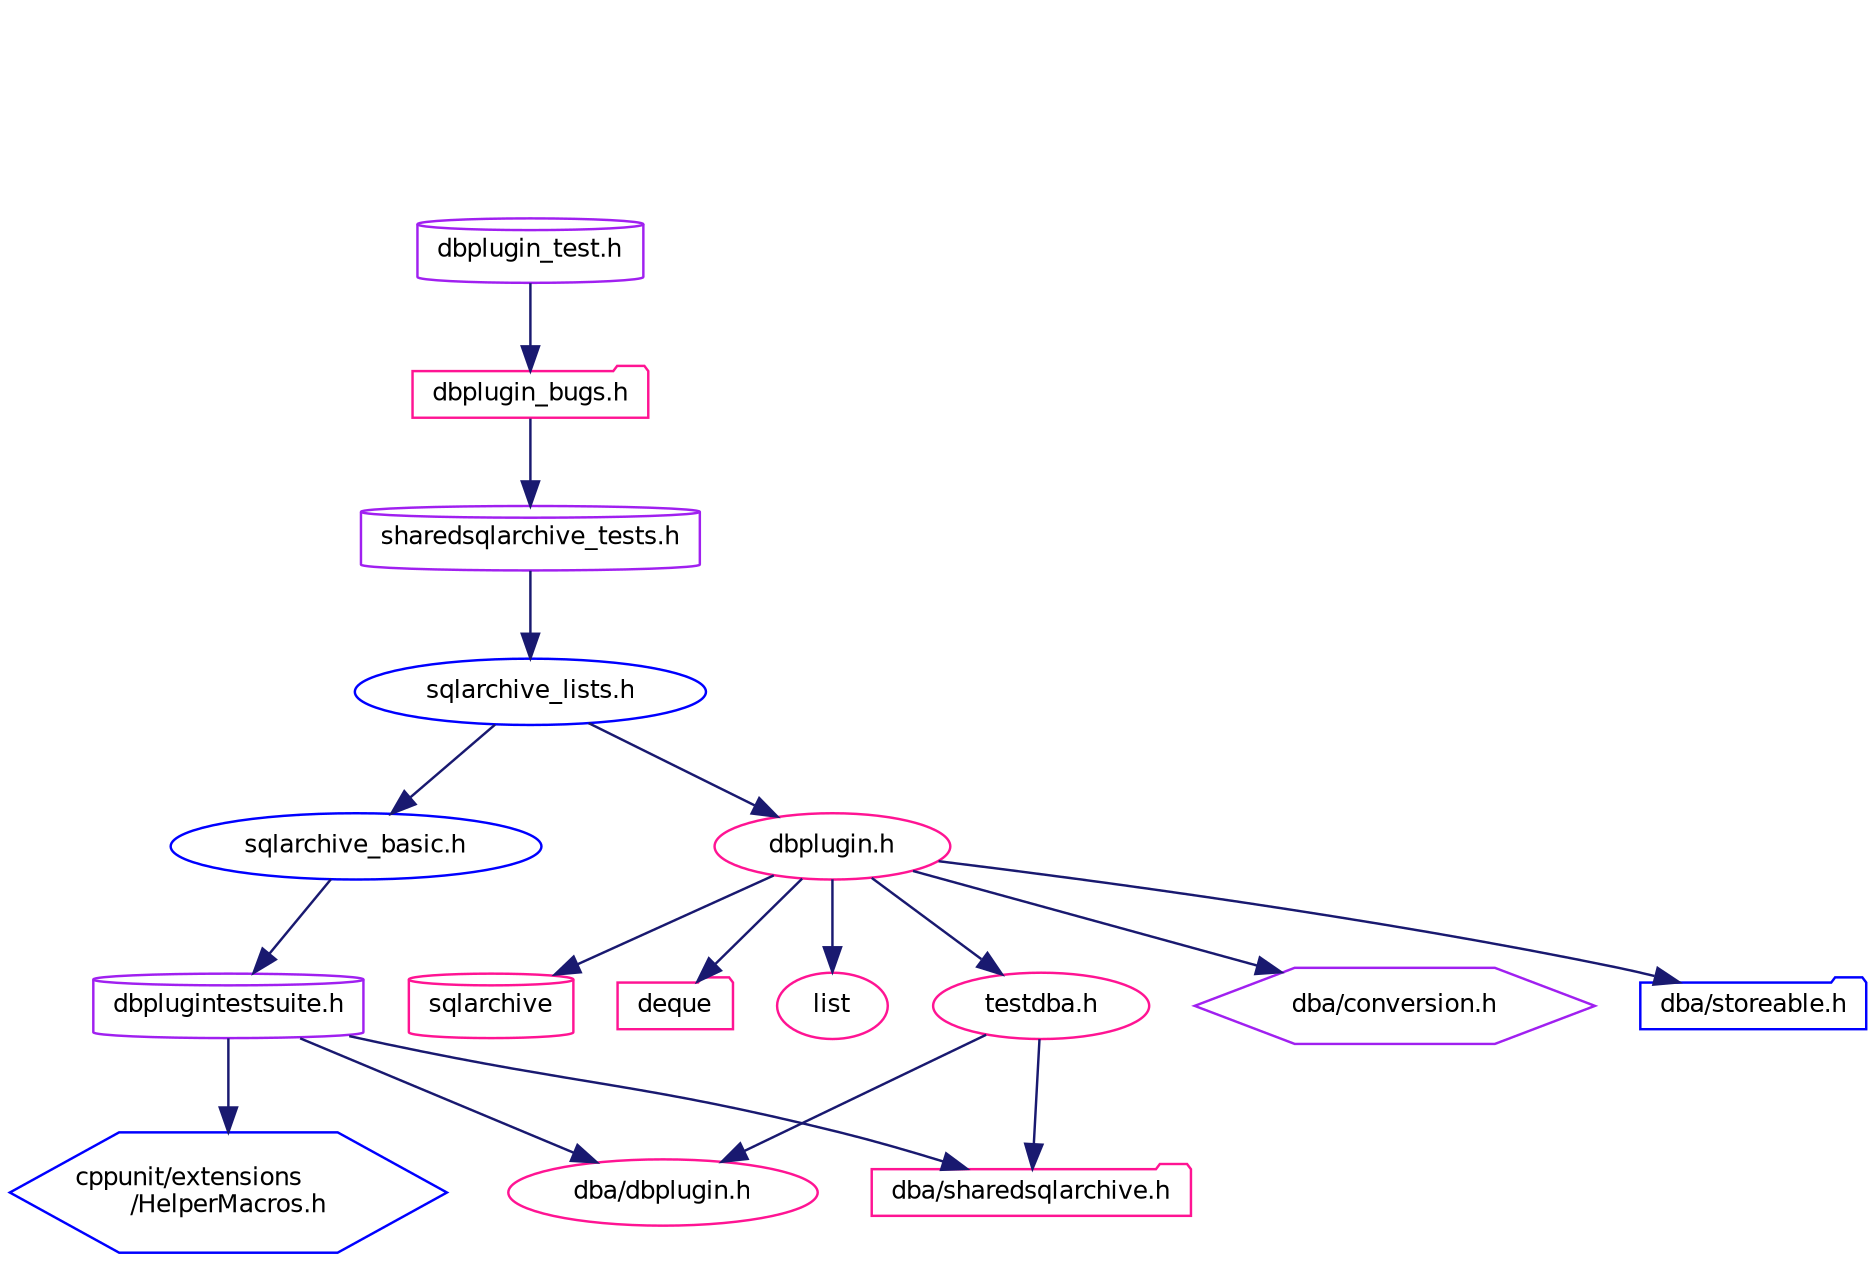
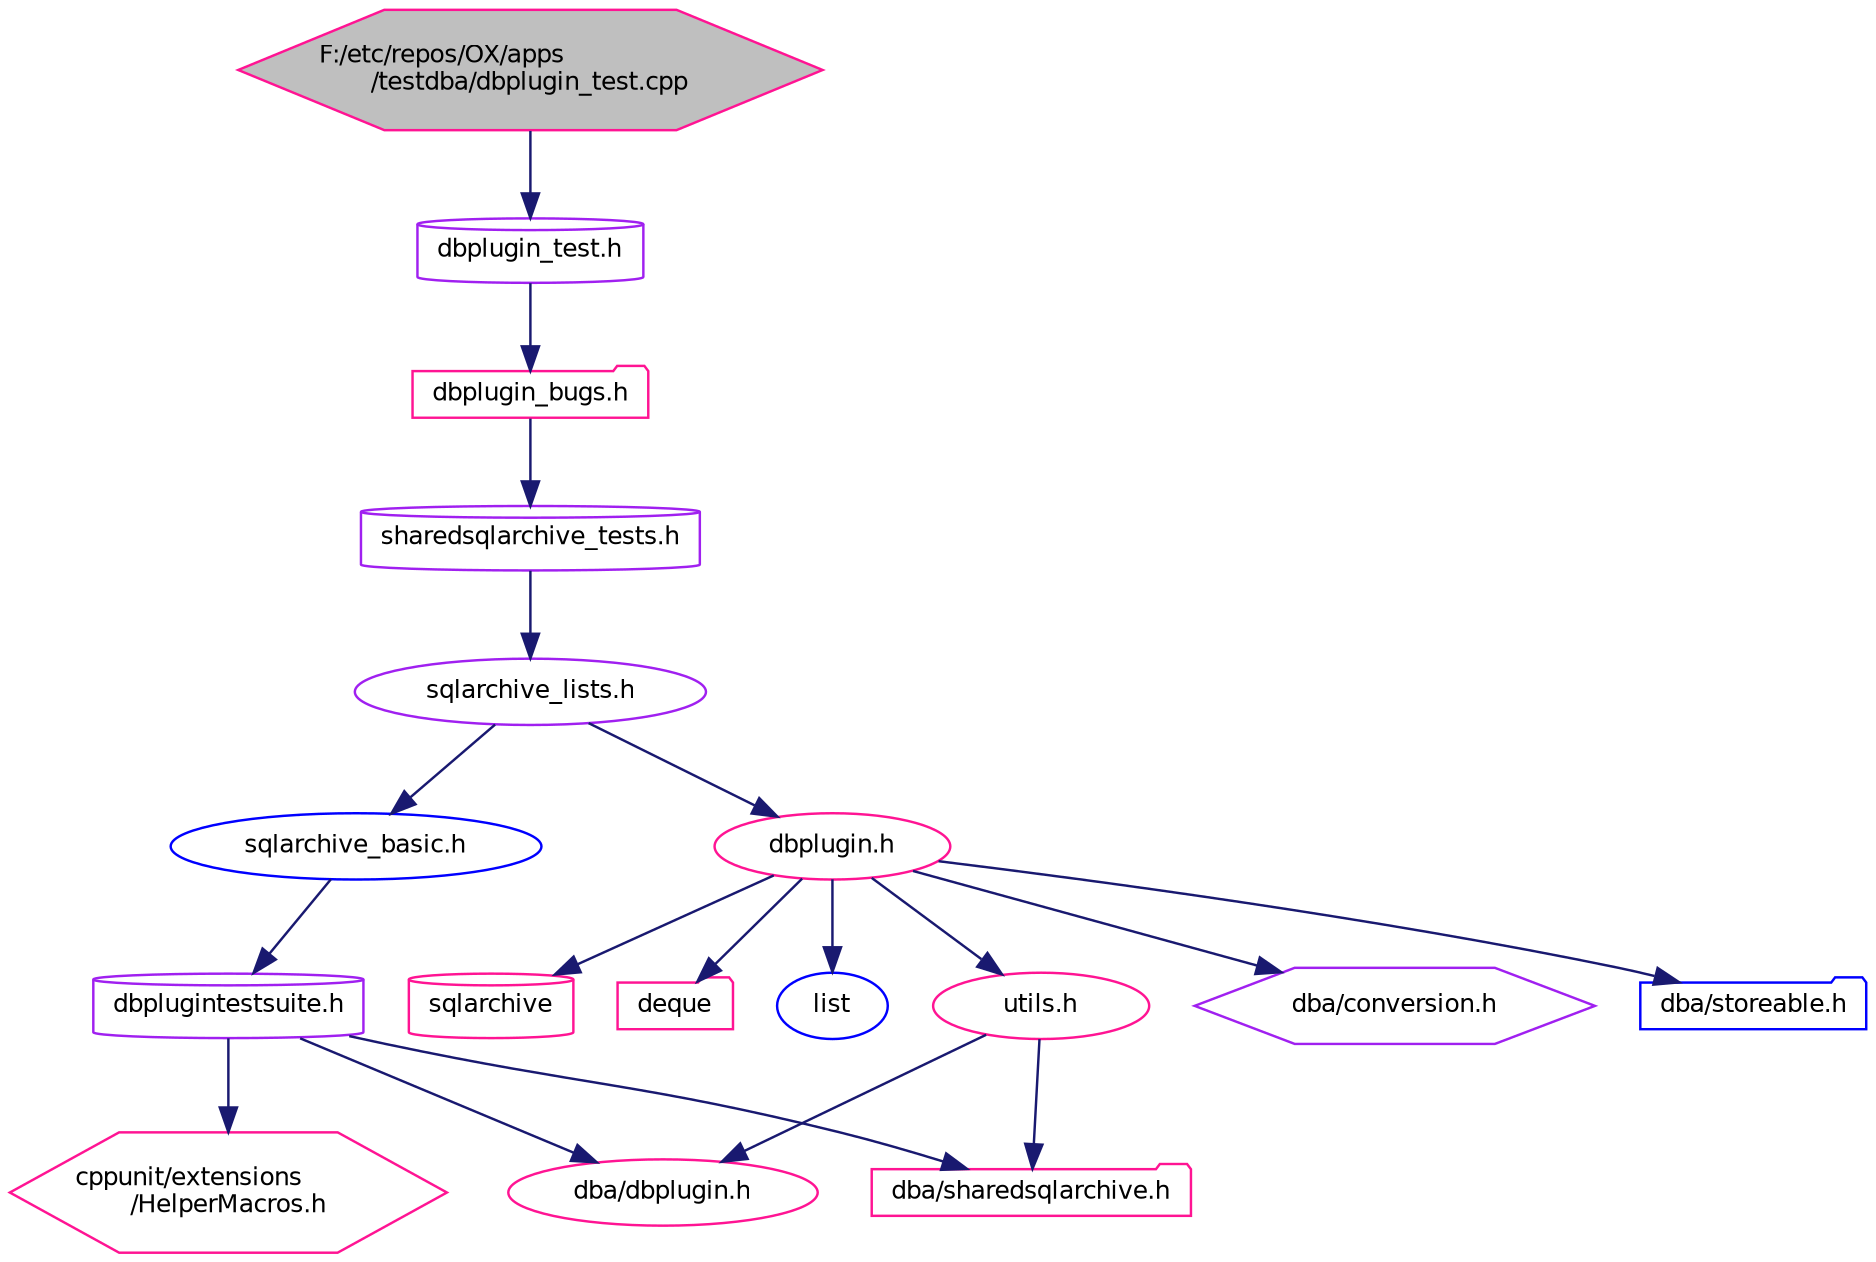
none -> (530, 70)
(530, 692) -> (530, 692)
(832, 1006) -> (832, 1006)
(1041, 1006) -> (1041, 1006)
(228, 1193) -> (228, 1193)
